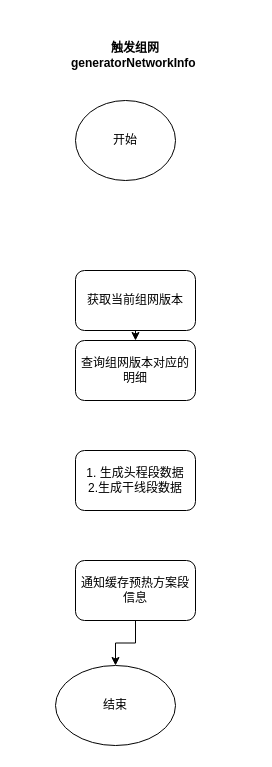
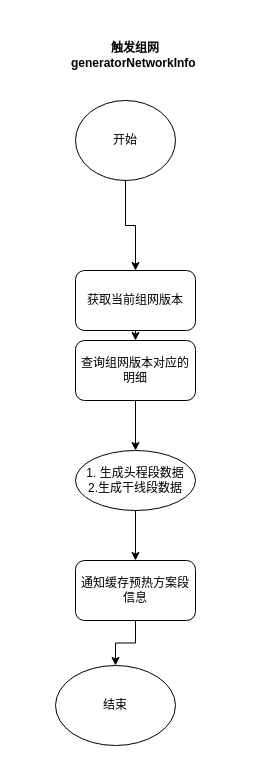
none -> (127, 226)
none -> (136, 422)
(136, 481) -> (136, 481)
none -> (136, 532)
